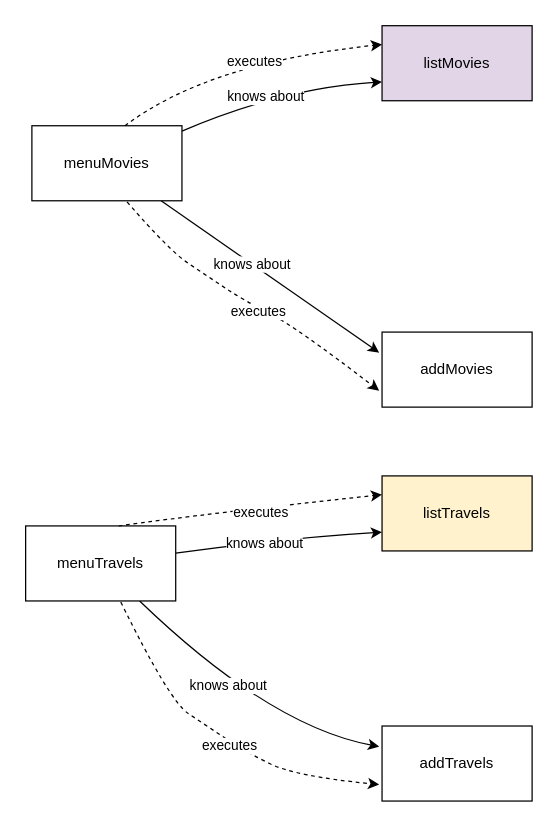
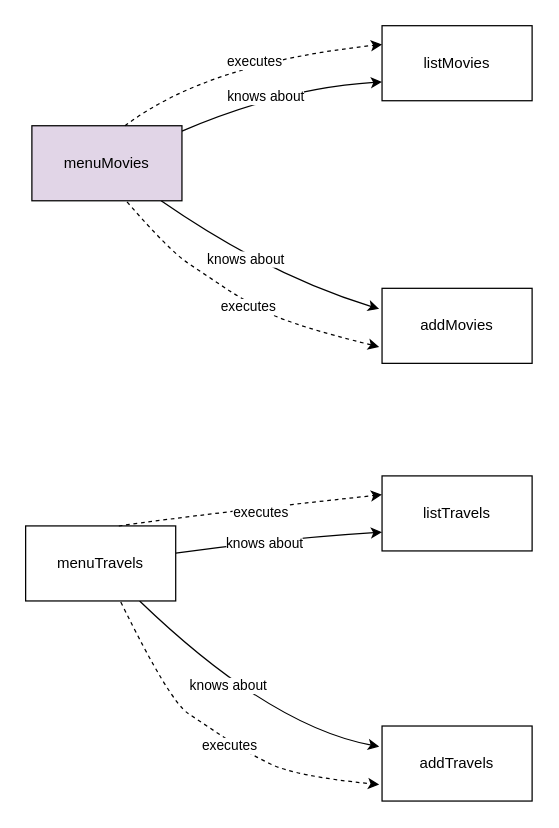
(457, 63) -> (457, 63)
(107, 163) -> (107, 163)
(457, 369) -> (457, 326)
(457, 513) -> (457, 513)
